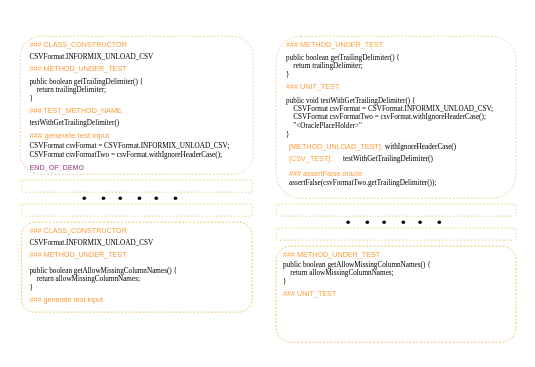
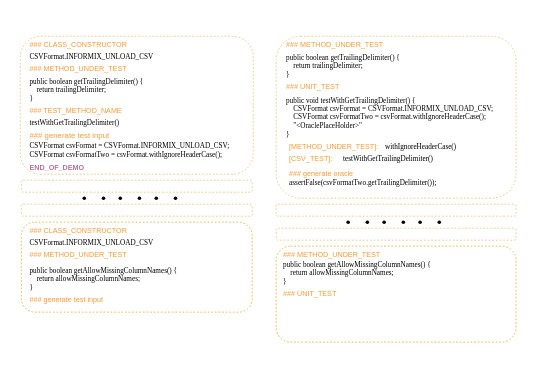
(331, 147) -> (329, 147)
(330, 174) -> (325, 174)
